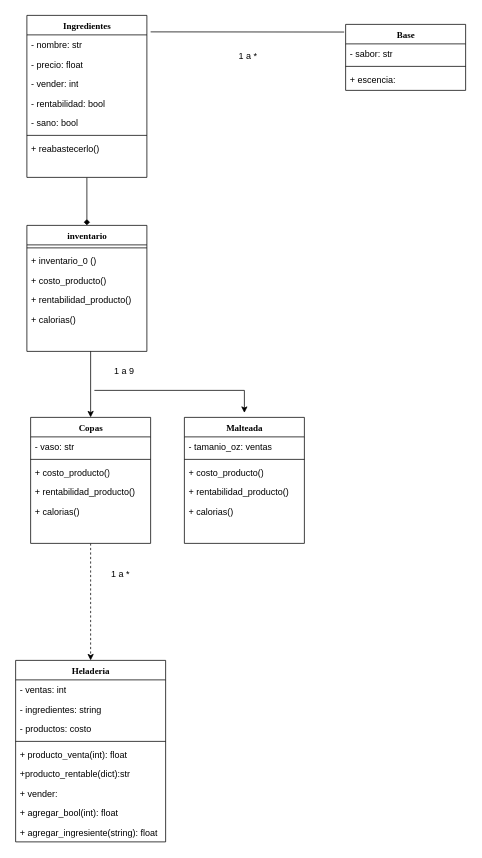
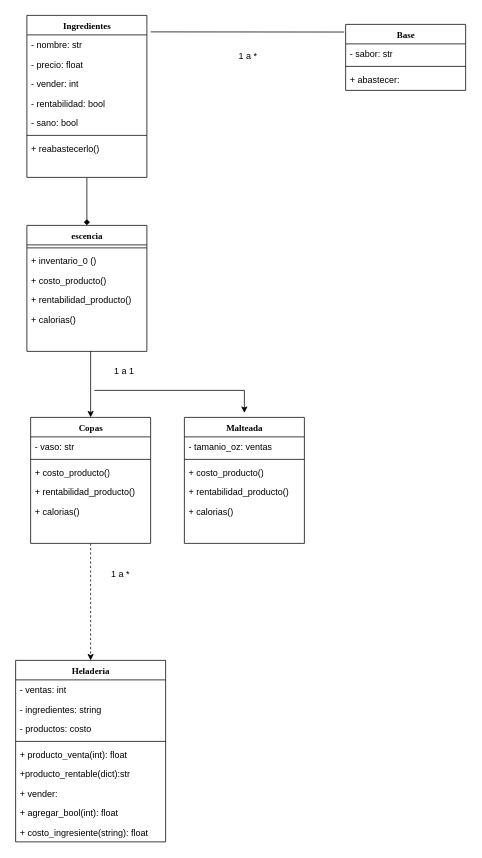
(374, 80) -> (378, 80)
(87, 236) -> (87, 236)
(124, 372) -> (124, 372)
(91, 838) -> (91, 838)
